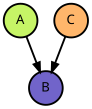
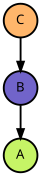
(32, 50) -> (21, 117)
